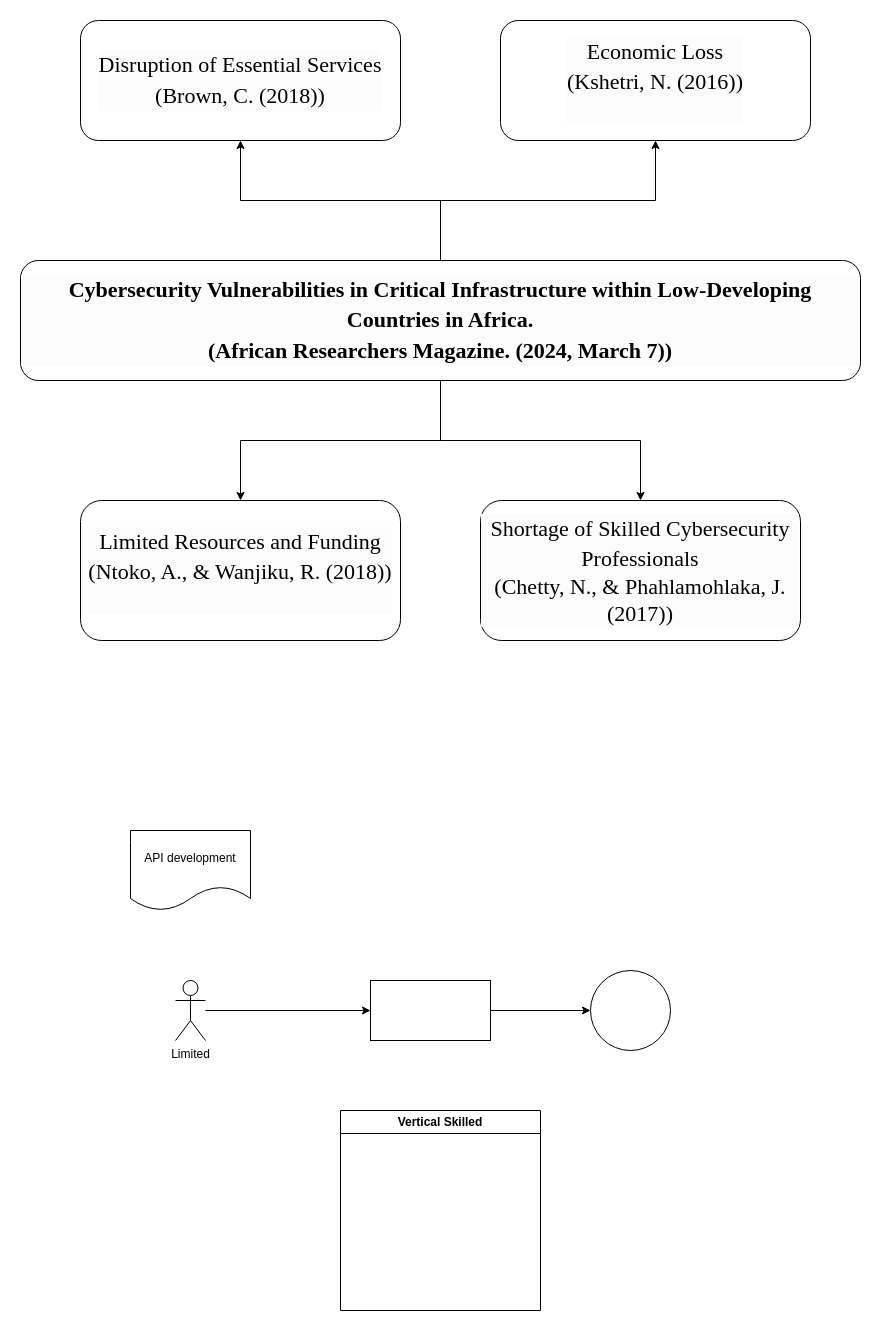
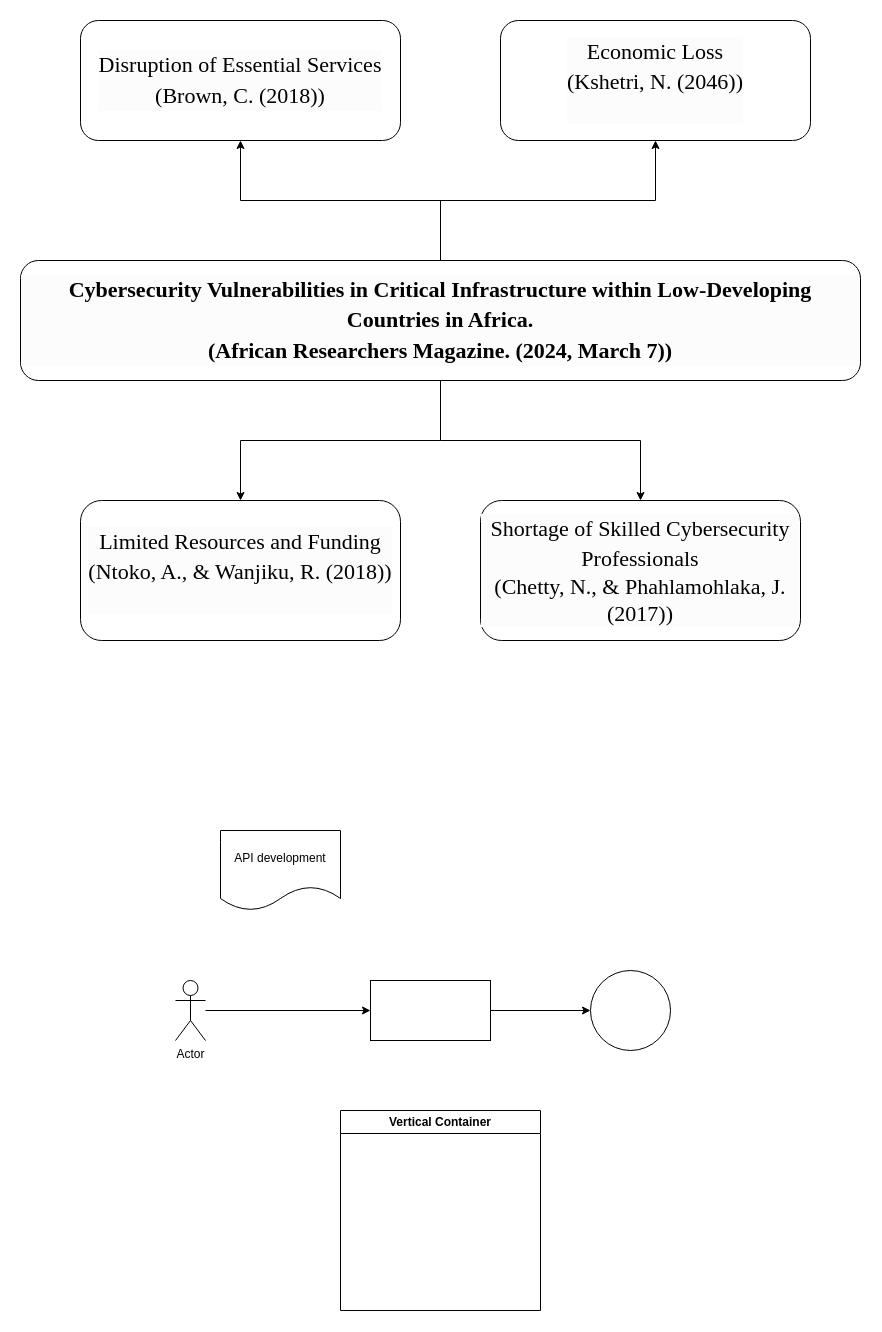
(656, 81) -> (656, 81)
(191, 871) -> (281, 871)
(191, 1055) -> (191, 1055)
(441, 1123) -> (441, 1123)
